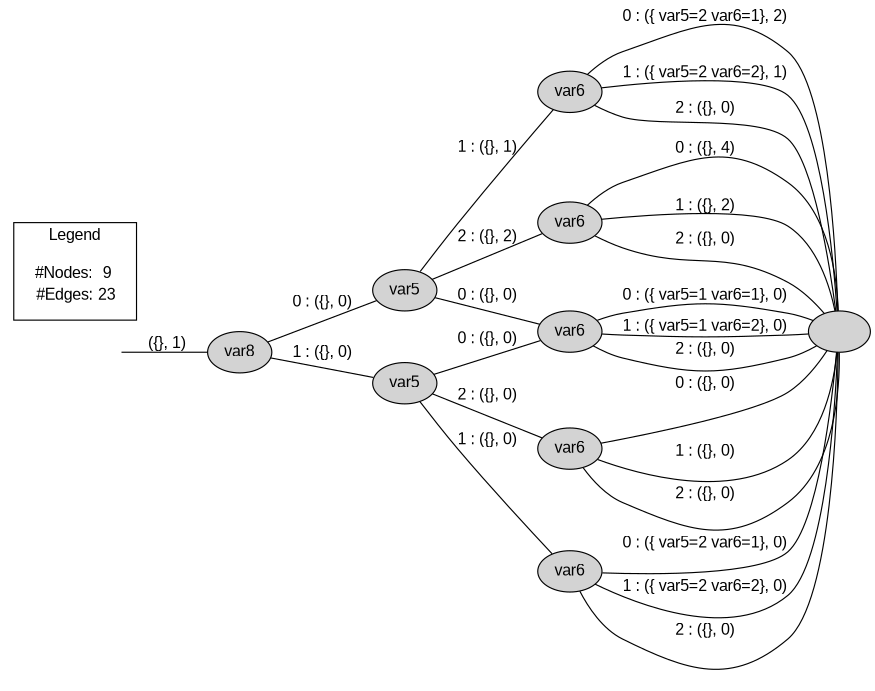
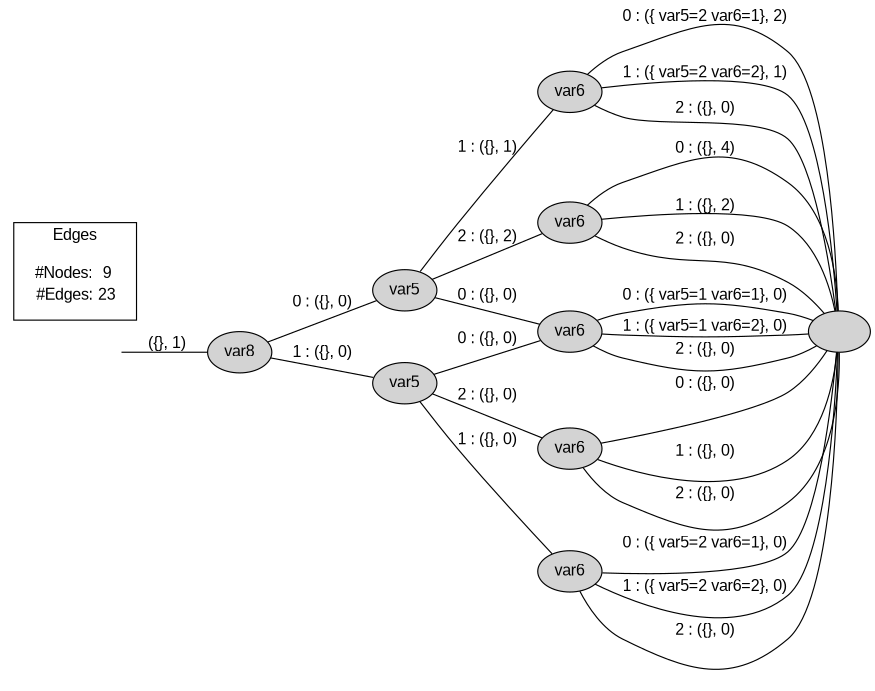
(75, 236) -> (75, 236)
